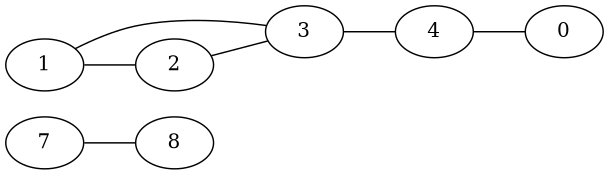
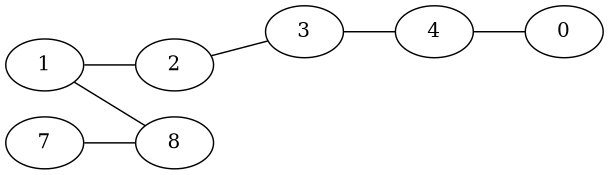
(169, 21) -> (110, 104)
